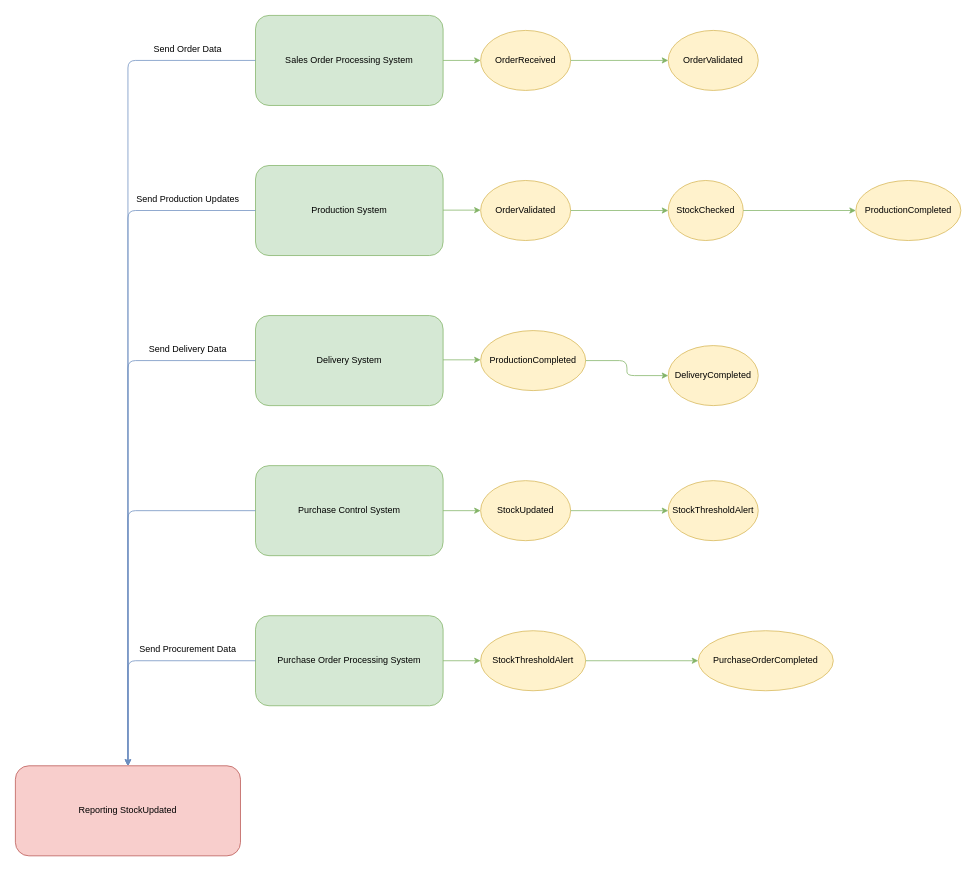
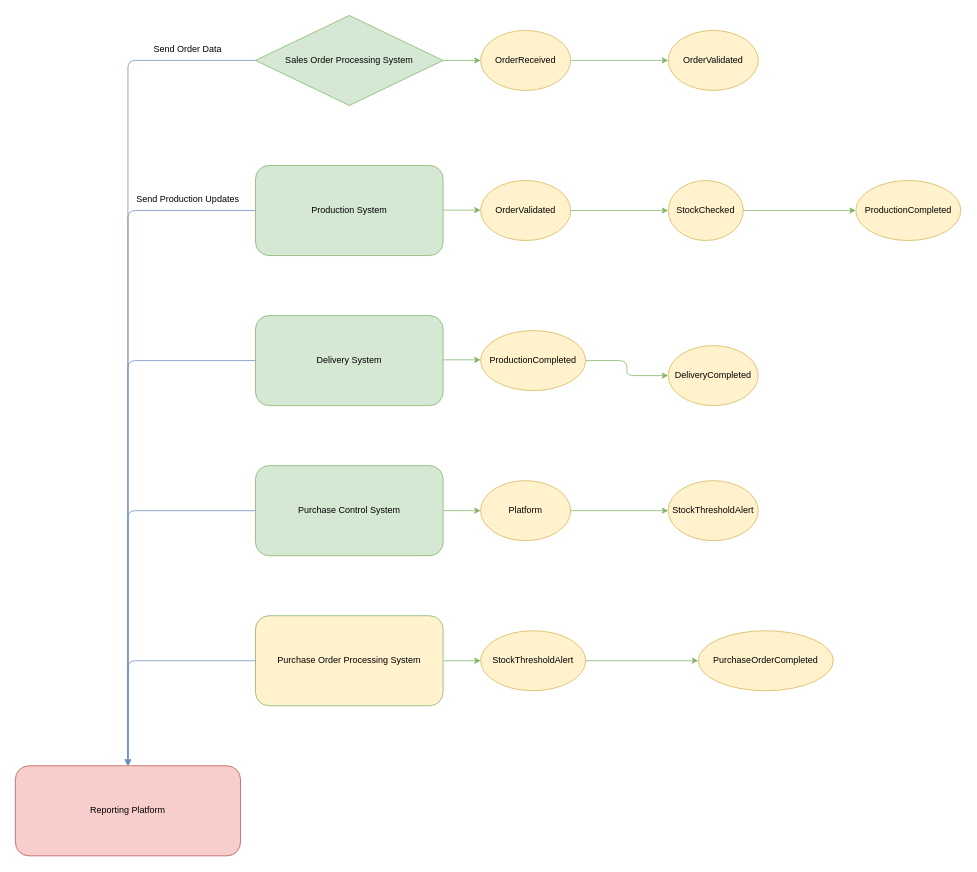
(349, 60) -> (349, 60)
(188, 349) -> none
(525, 510) -> (525, 510)
(188, 649) -> none
(349, 660) -> (349, 660)
(128, 810) -> (128, 810)
